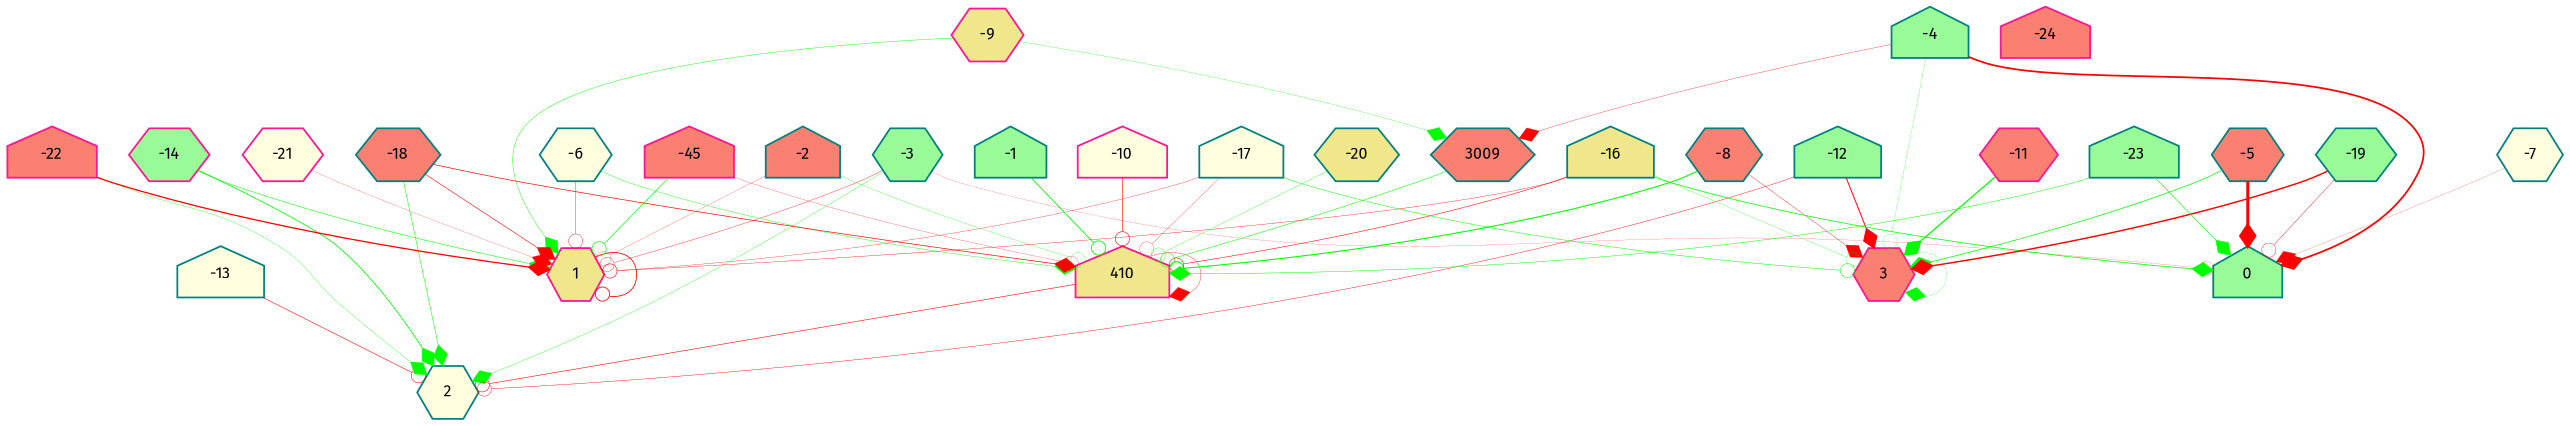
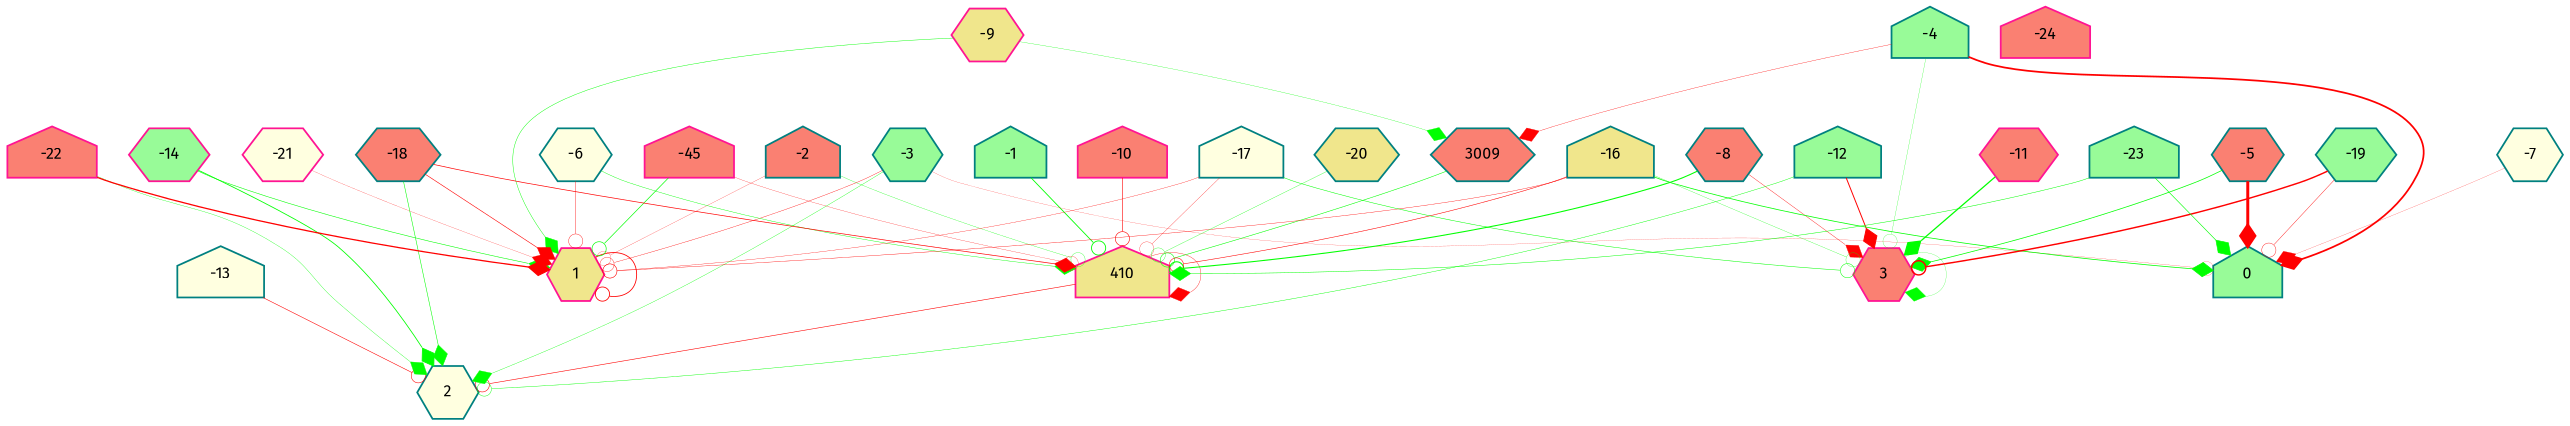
(1122, 155) -> (1122, 155)
(2133, 228) -> (2129, 229)
(1149, 322) -> (1149, 322)
